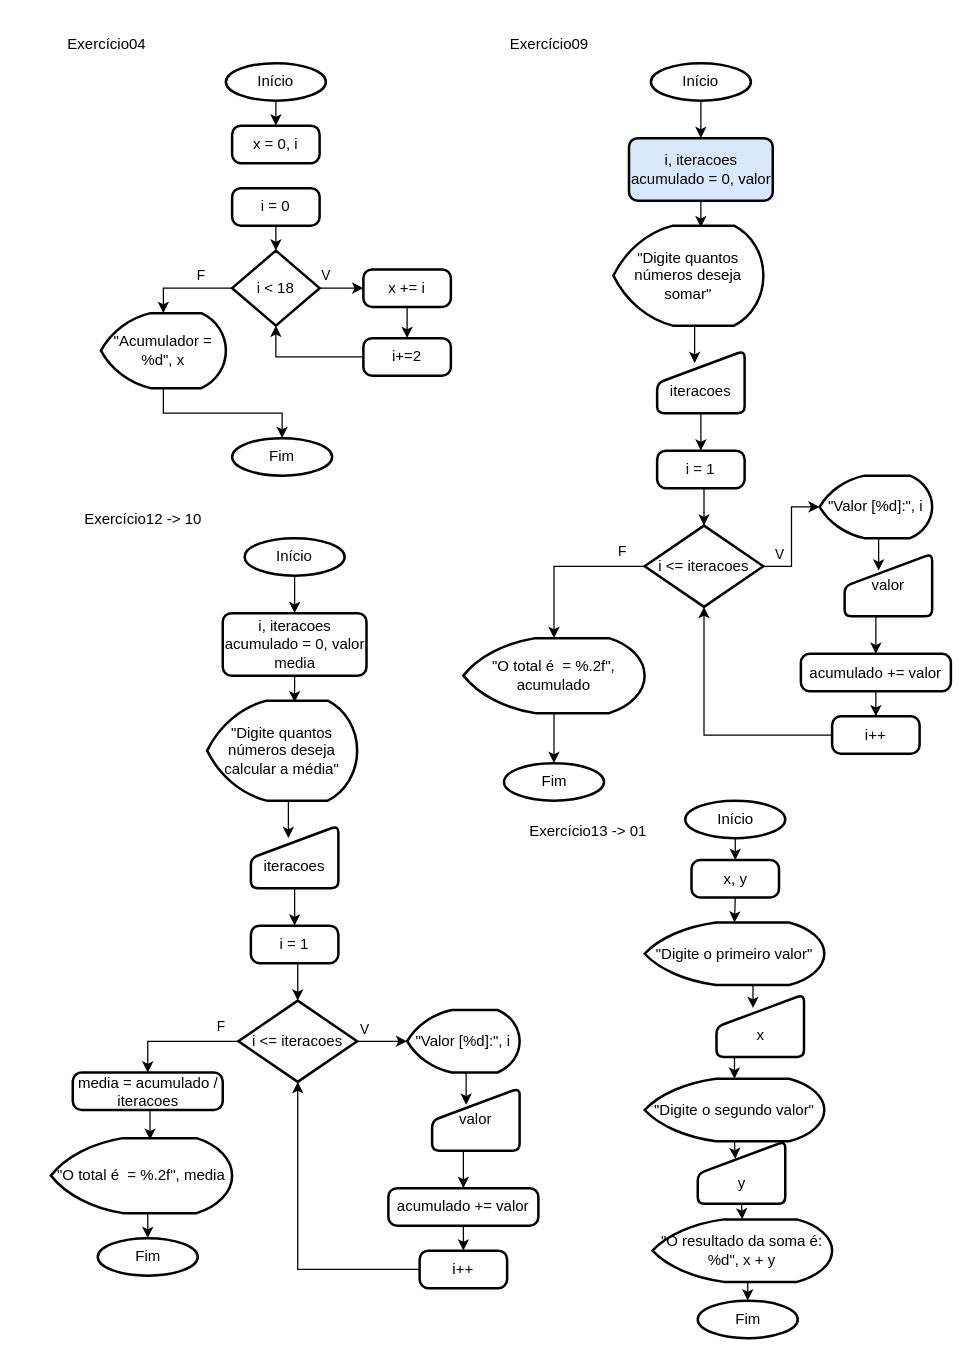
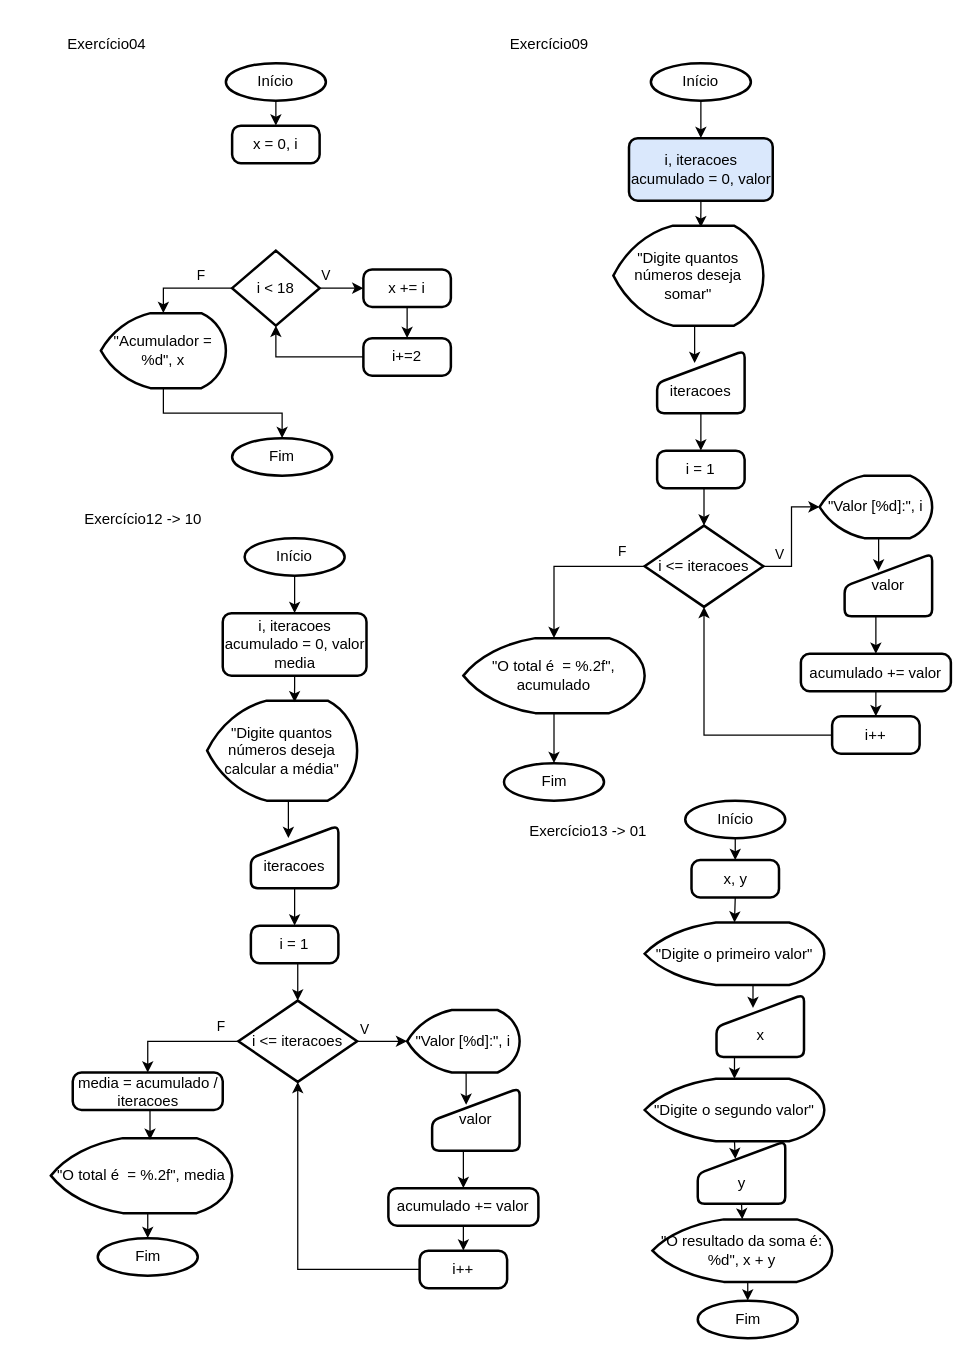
(276, 207) -> none
(276, 234) -> none
